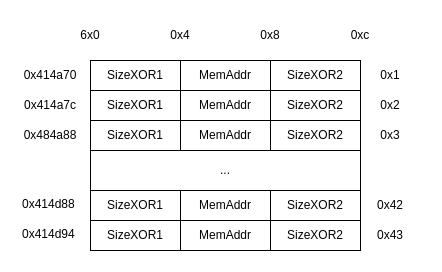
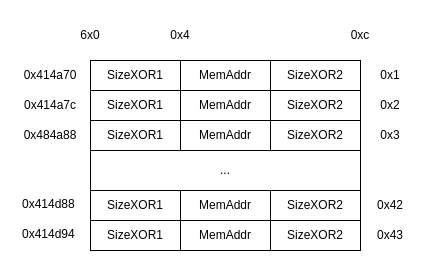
(271, 36) -> none
